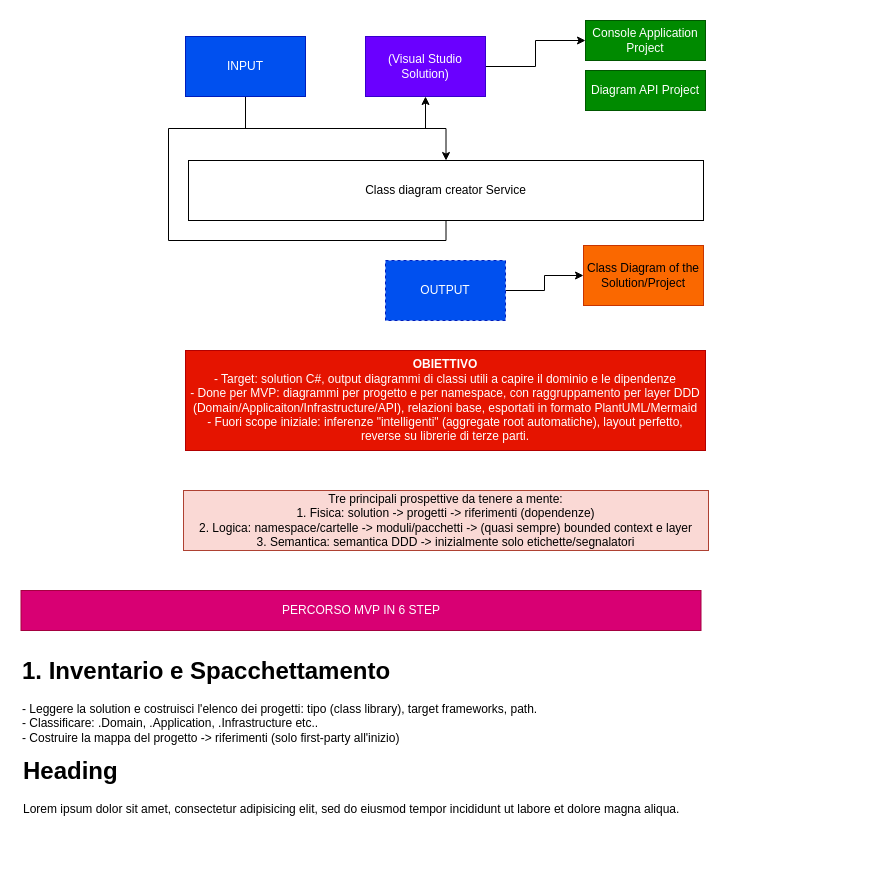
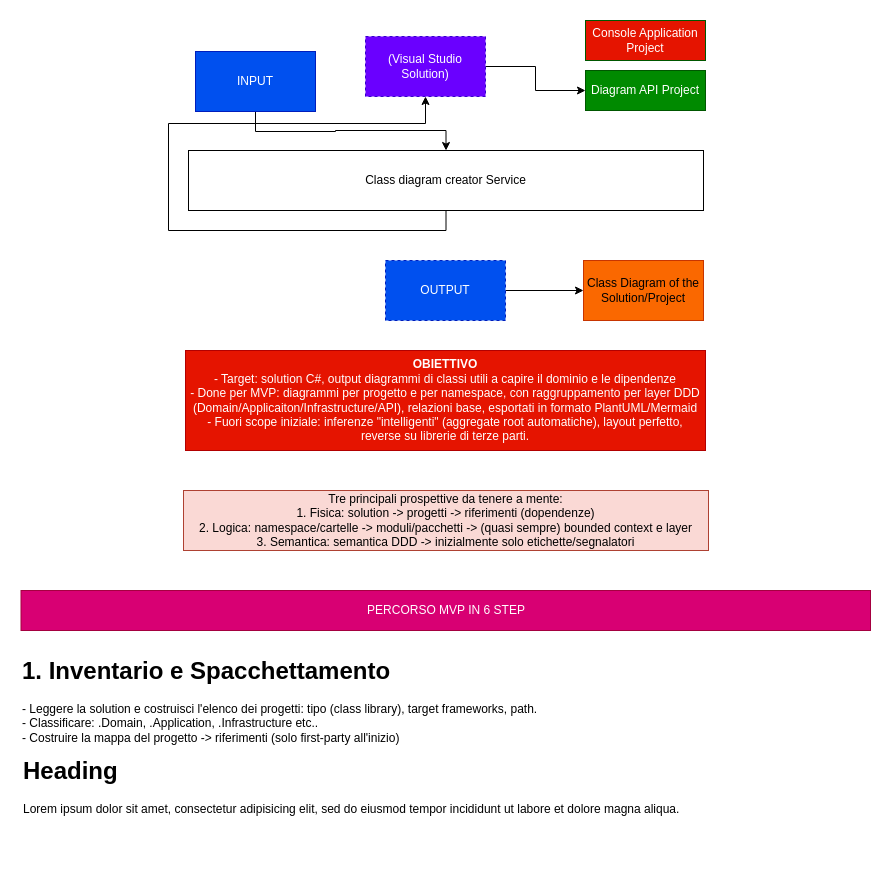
(545, 41) -> none
(646, 41) -> (646, 41)
(246, 67) -> (256, 82)
(426, 67) -> (426, 67)
none -> (546, 91)
(446, 191) -> (446, 181)
(644, 276) -> (644, 291)
(361, 611) -> (446, 611)
